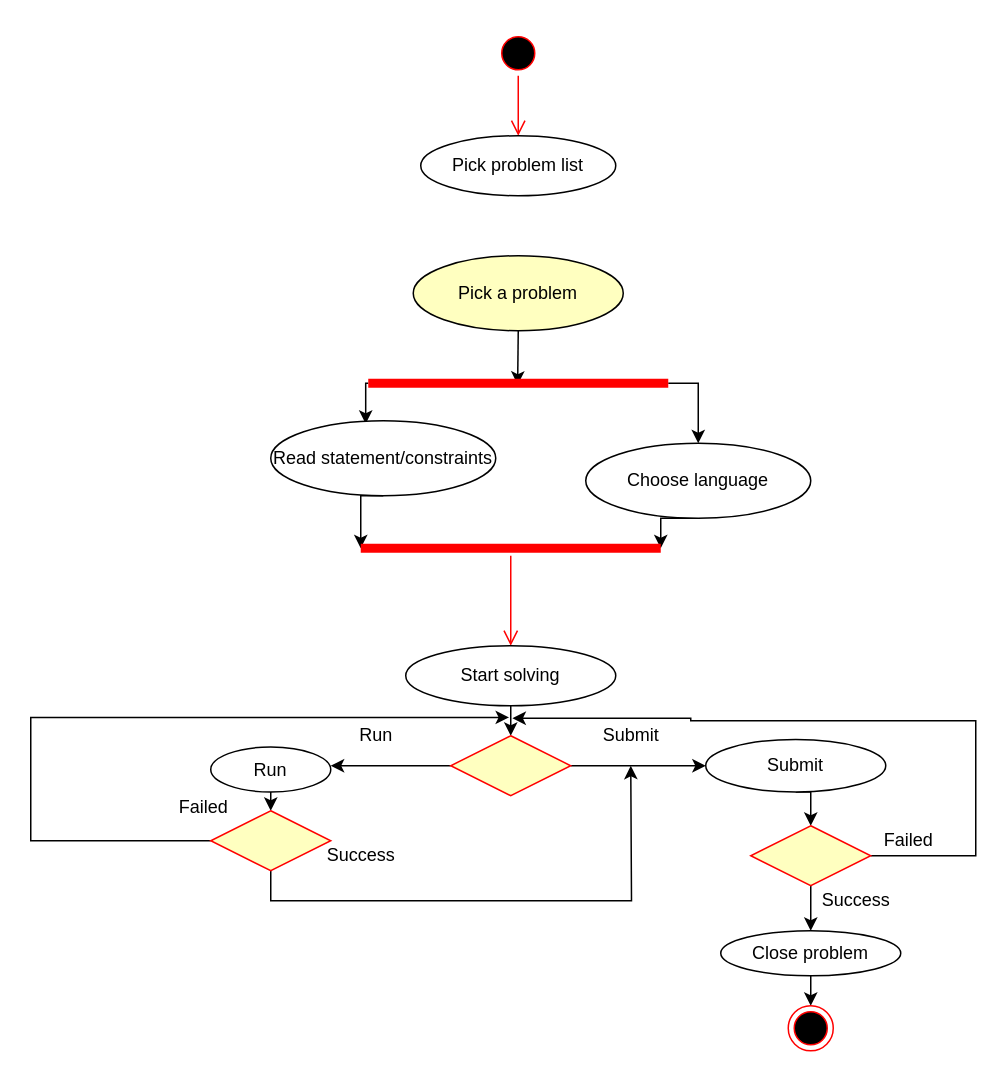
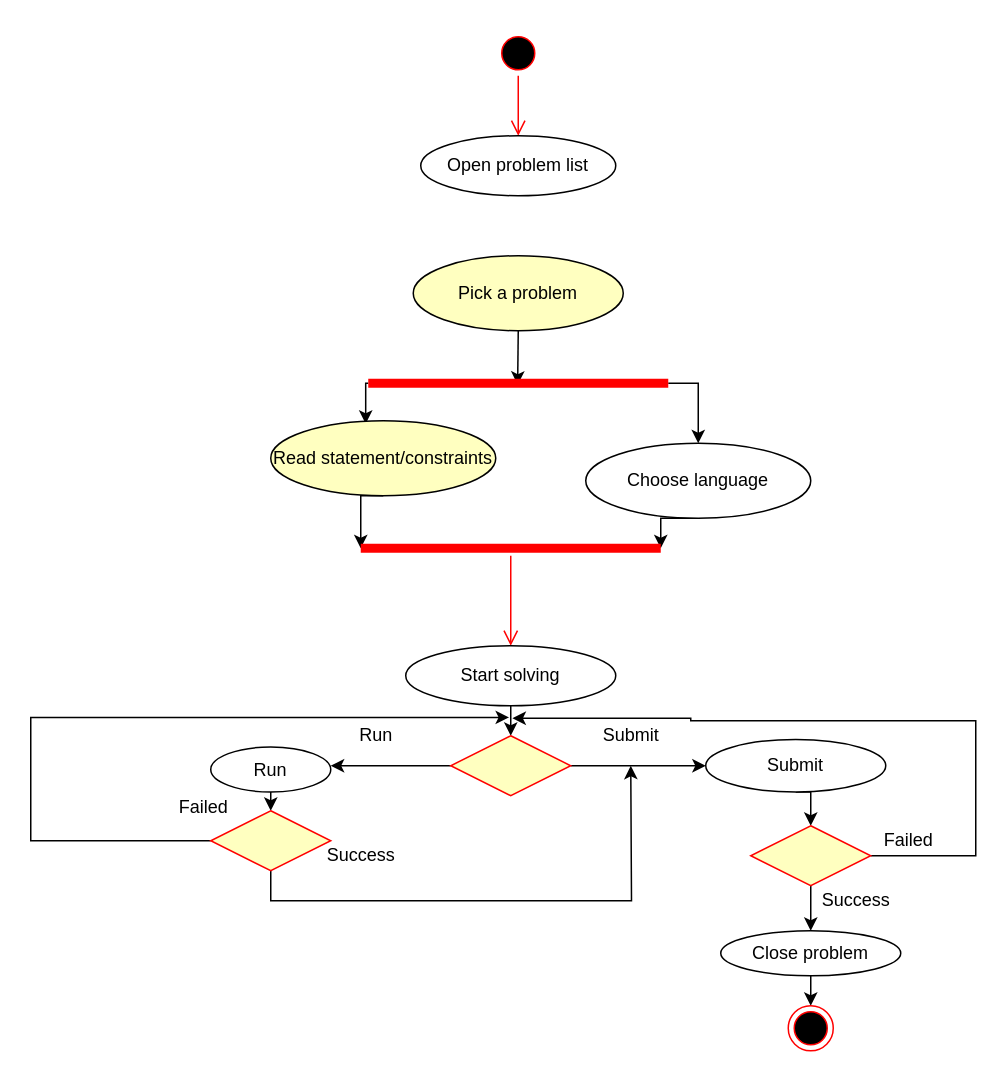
(518, 166) -> (518, 166)
(383, 458) -> (383, 458)
